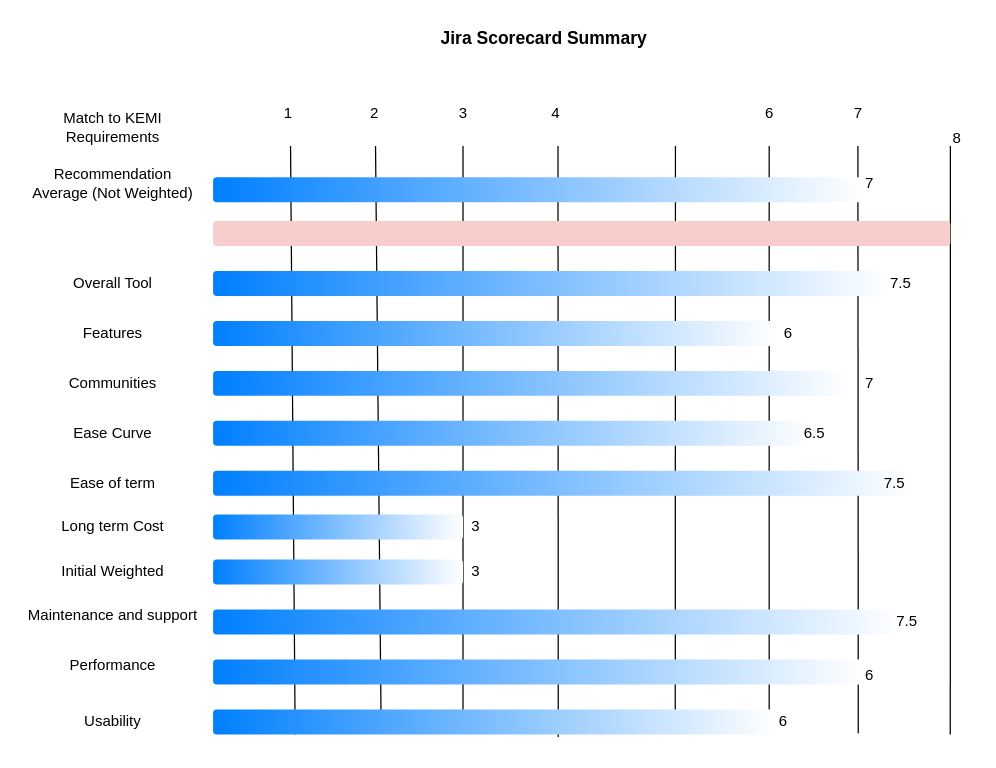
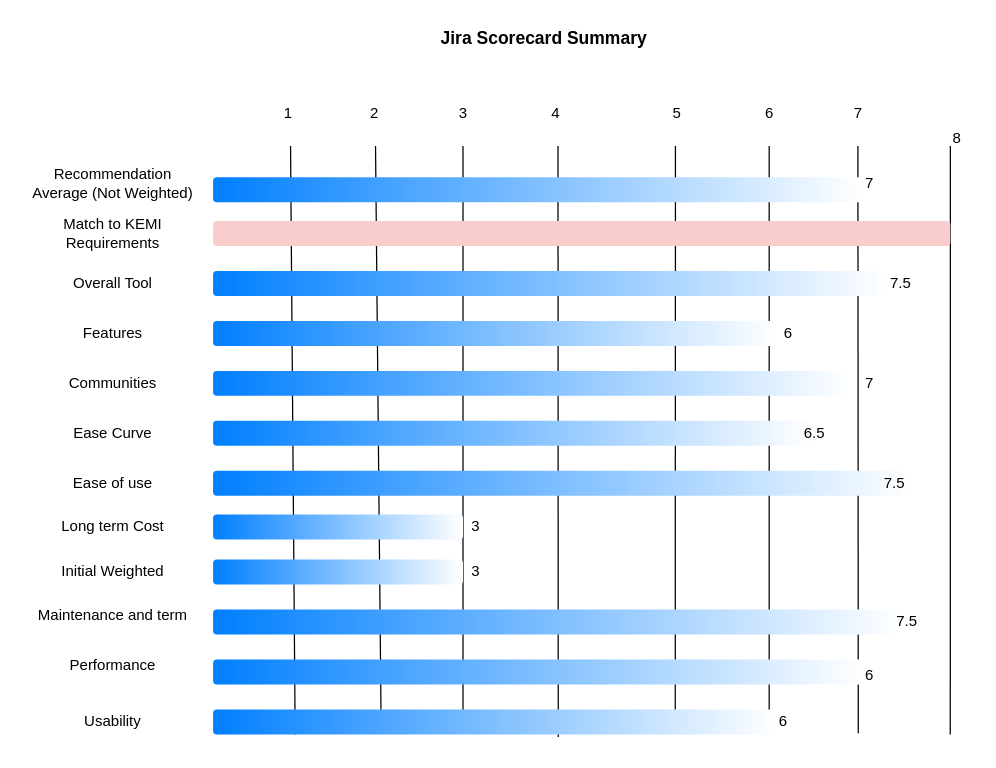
none -> (677, 113)
(113, 127) -> (113, 233)
(113, 483) -> (113, 483)
(113, 616) -> (113, 616)
